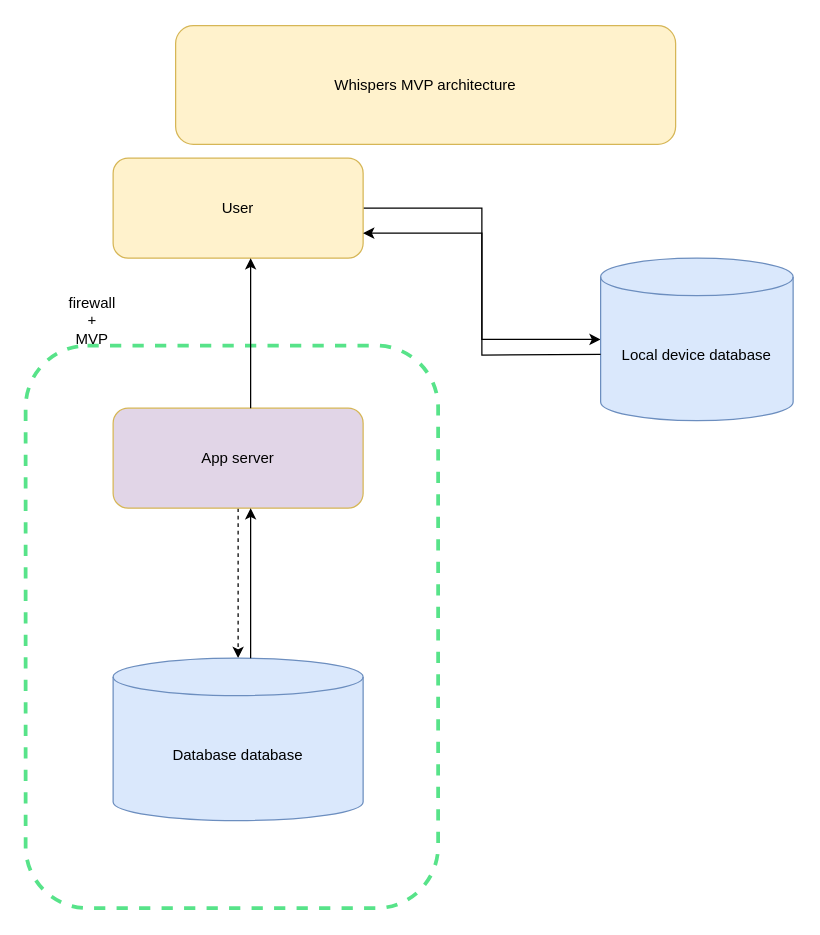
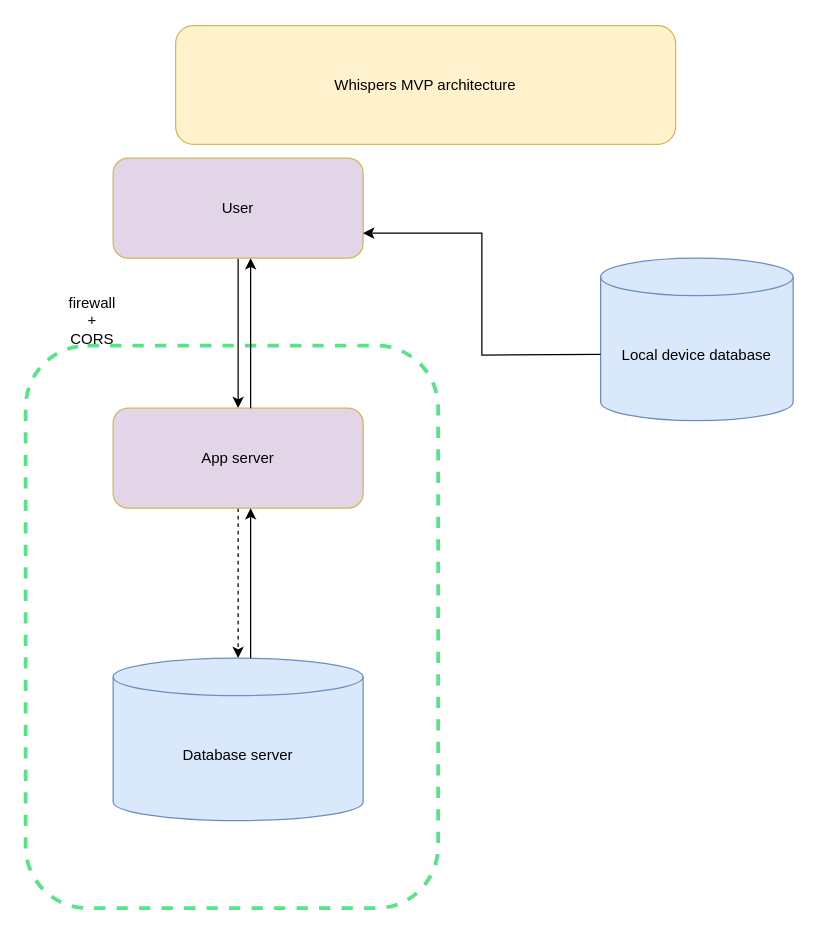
(238, 208) -> (238, 208)
(435, 208) -> none
(93, 321) -> (93, 321)
none -> (238, 329)
(238, 756) -> (238, 756)
